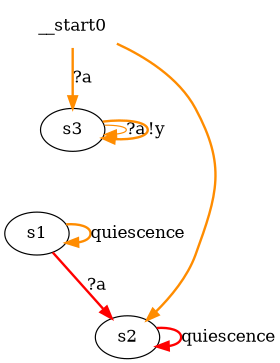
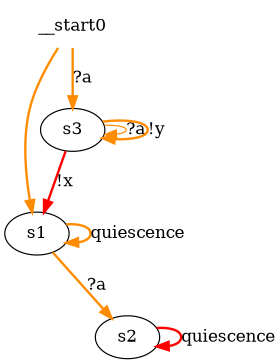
(215, 164) -> (27, 121)
none -> (57, 176)
(78, 281) -> (78, 281)
